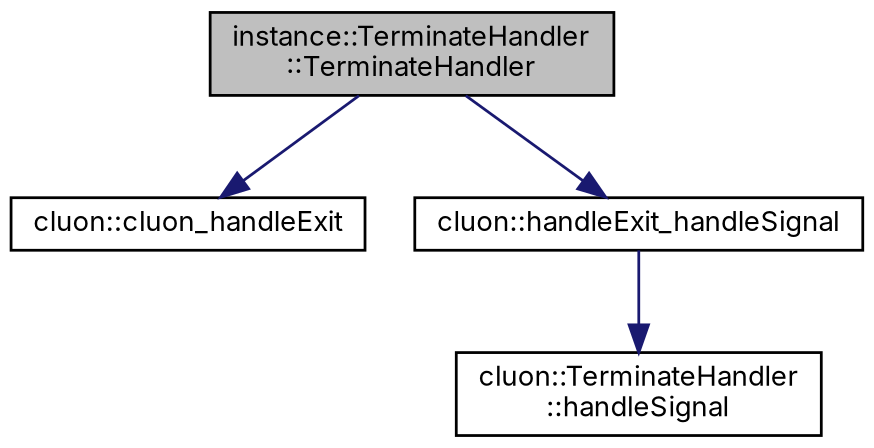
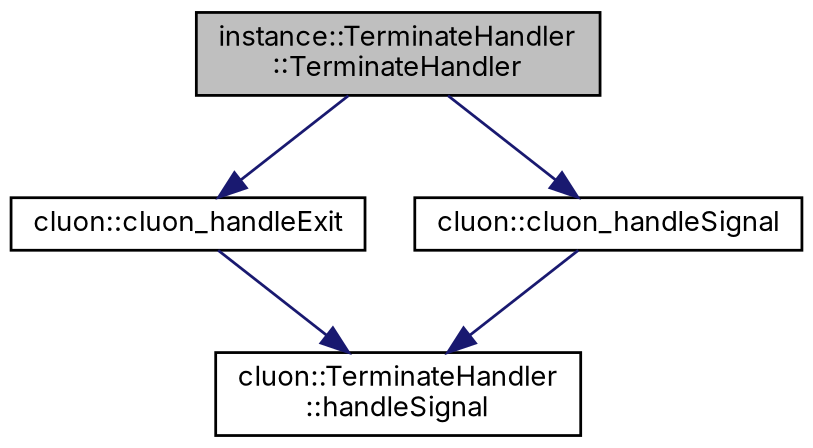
(639, 224) -> (608, 224)
none -> (272, 293)
